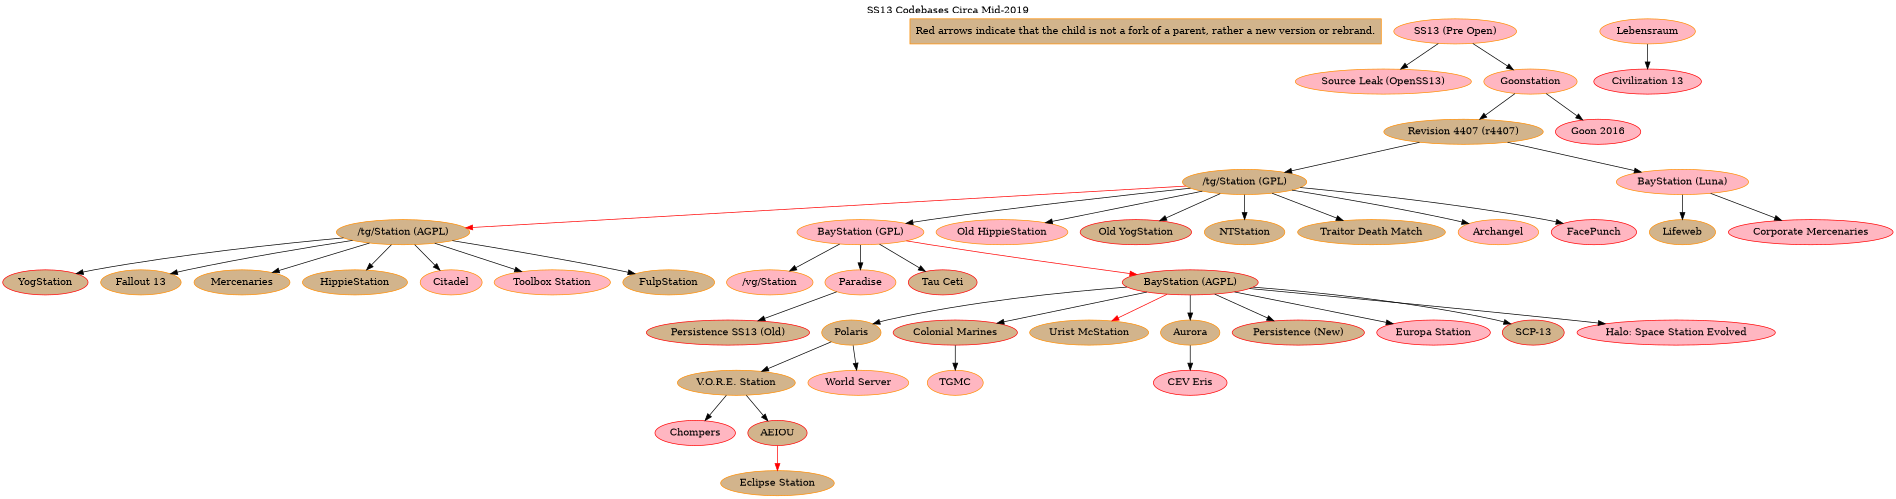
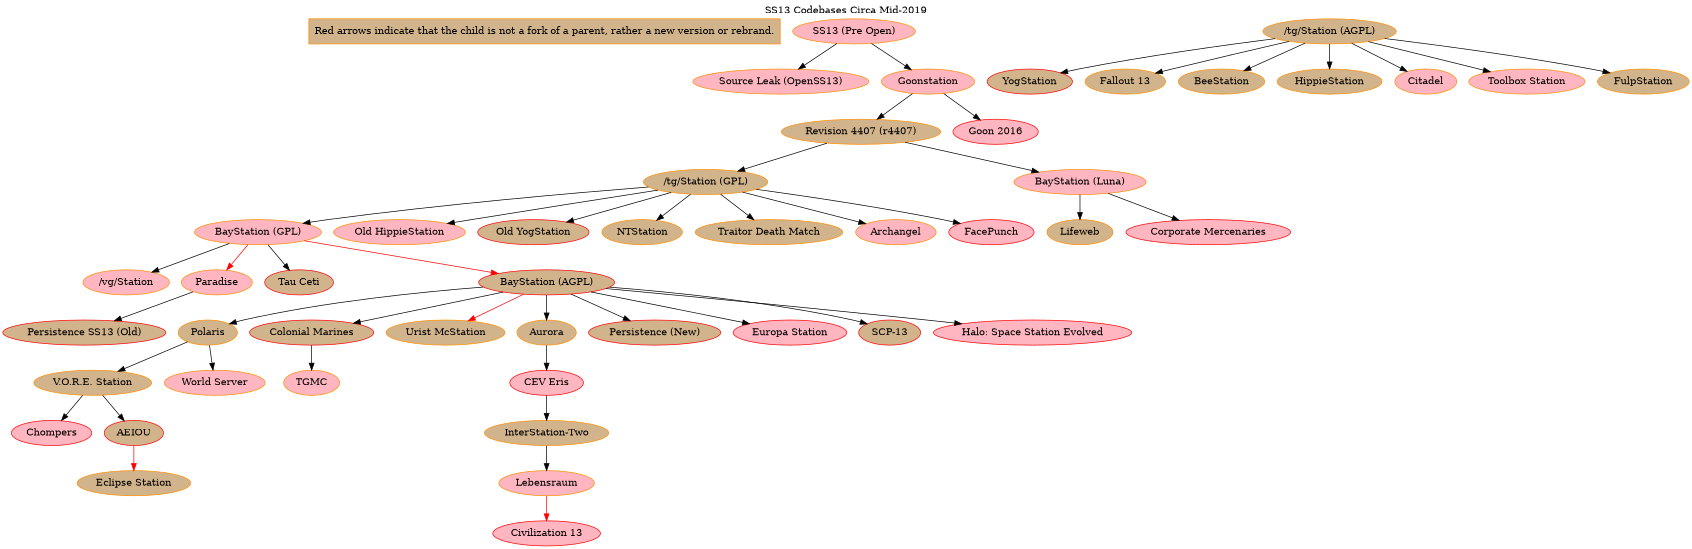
(1648, 53) -> (547, 505)
(829, 207) -> none
(860, 254) -> (240, 255)
(242, 282) -> (1222, 82)
none -> (547, 433)
